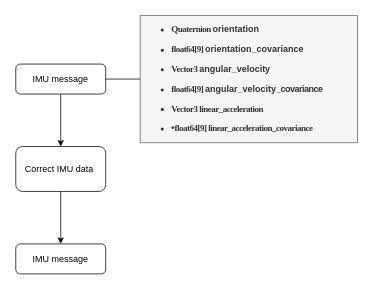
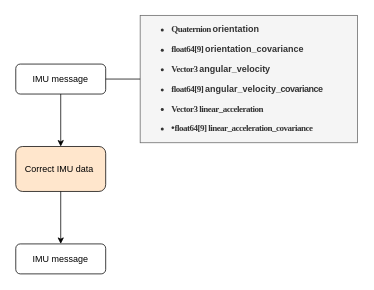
(60, 169) -> (60, 169)
